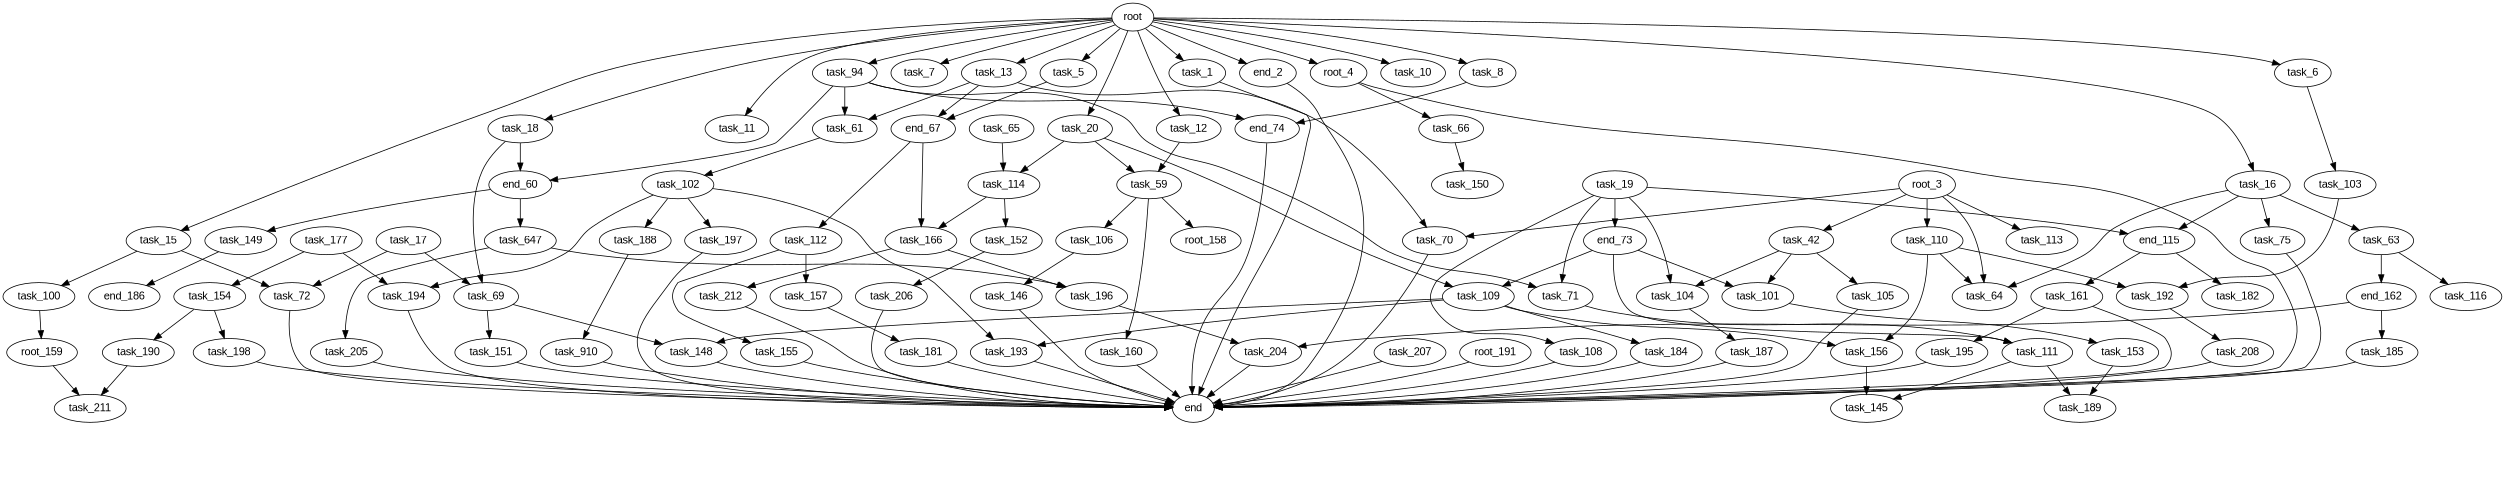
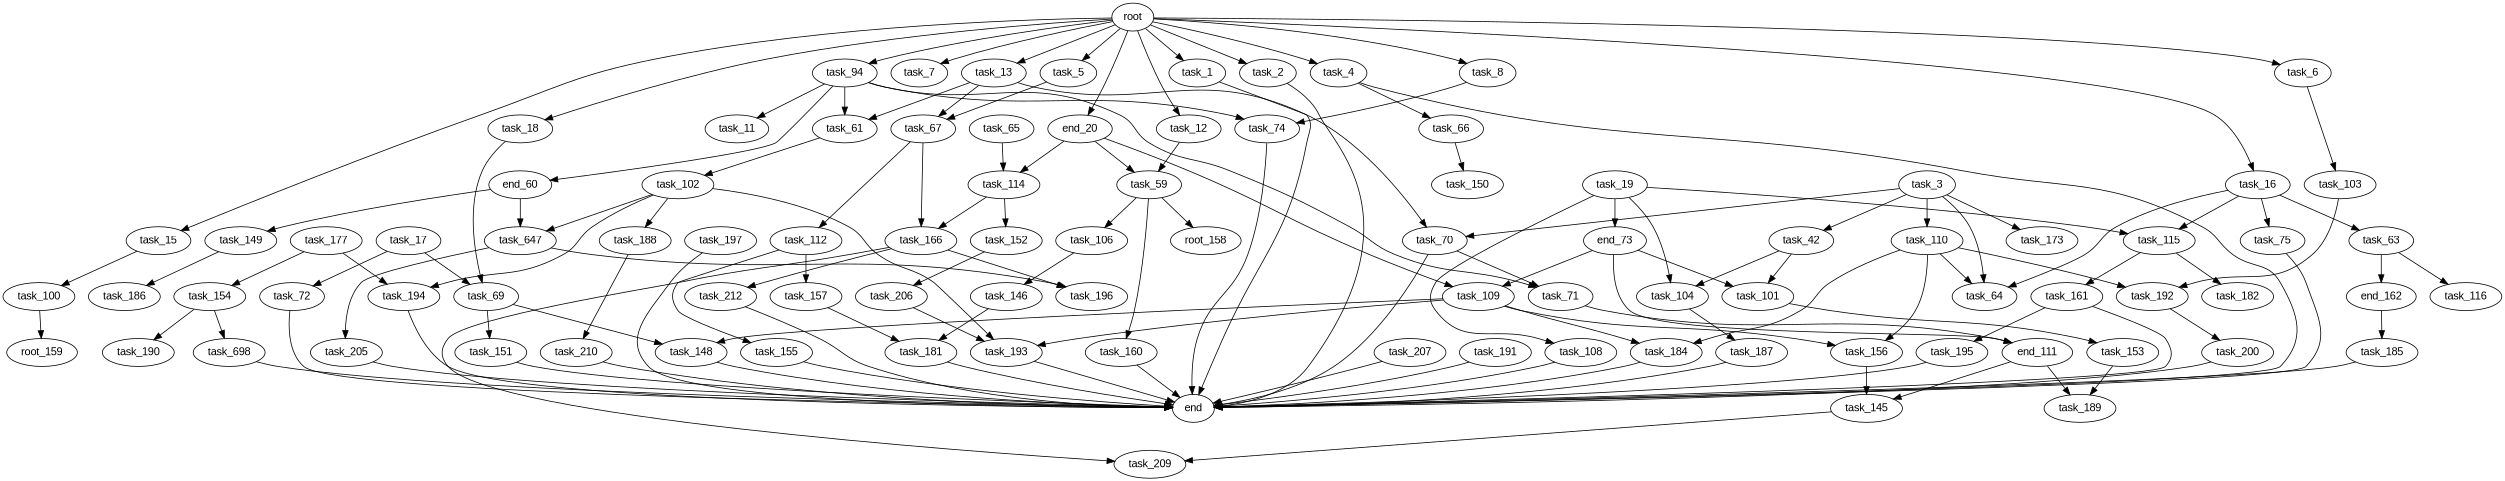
(920, 34) -> (794, 99)
(1268, 73) -> (1268, 73)
(1339, 73) -> (1339, 73)
(1413, 73) -> none
(923, 129) -> (923, 129)
(1080, 129) -> (1080, 129)
(1267, 129) -> (1267, 129)
(520, 153) -> none
(1927, 185) -> (1927, 185)
(697, 210) -> (603, 211)
(1574, 232) -> (1494, 267)
(2042, 241) -> (2042, 241)
(2159, 241) -> (2159, 241)
(222, 267) -> none
(124, 297) -> (124, 297)
(1873, 297) -> none
none -> (1814, 299)
(229, 352) -> (229, 352)
(576, 352) -> (576, 352)
(1266, 352) -> none
(1495, 352) -> (1495, 352)
(2037, 352) -> (2037, 352)
(2238, 352) -> (2238, 352)
(1084, 370) -> (978, 316)
(990, 391) -> (934, 318)
(90, 408) -> none
none -> (1150, 464)
